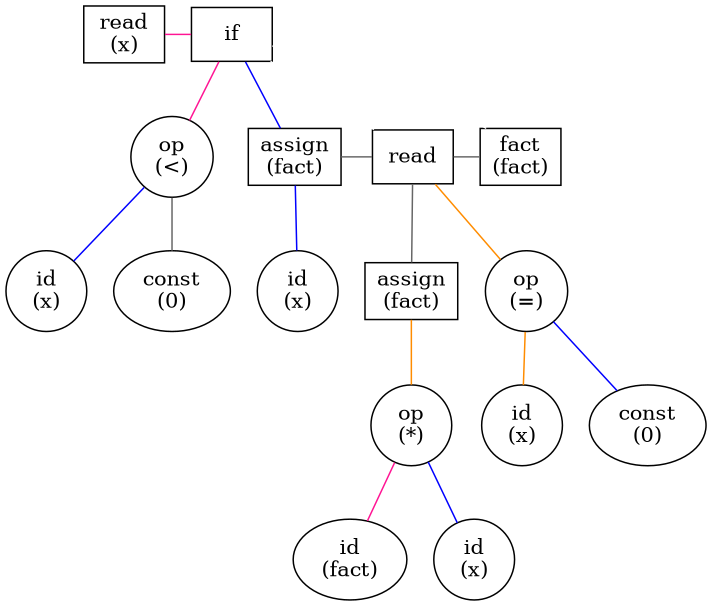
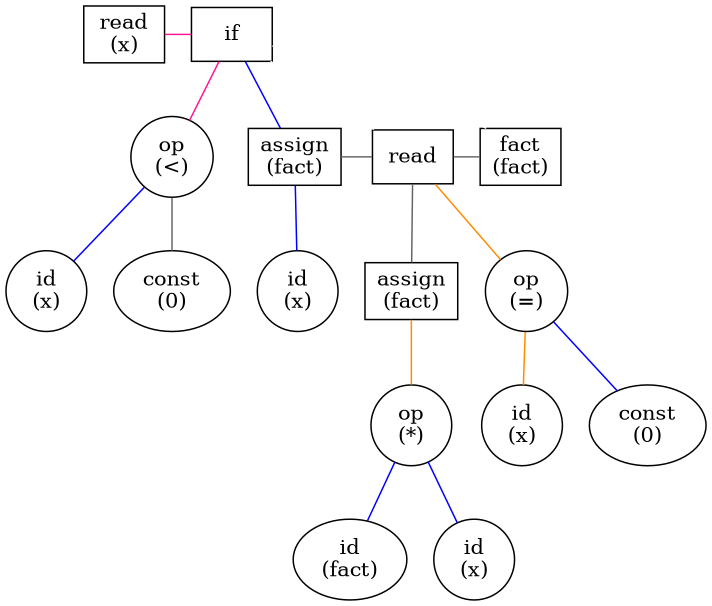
(381, 492) -> (381, 492)
